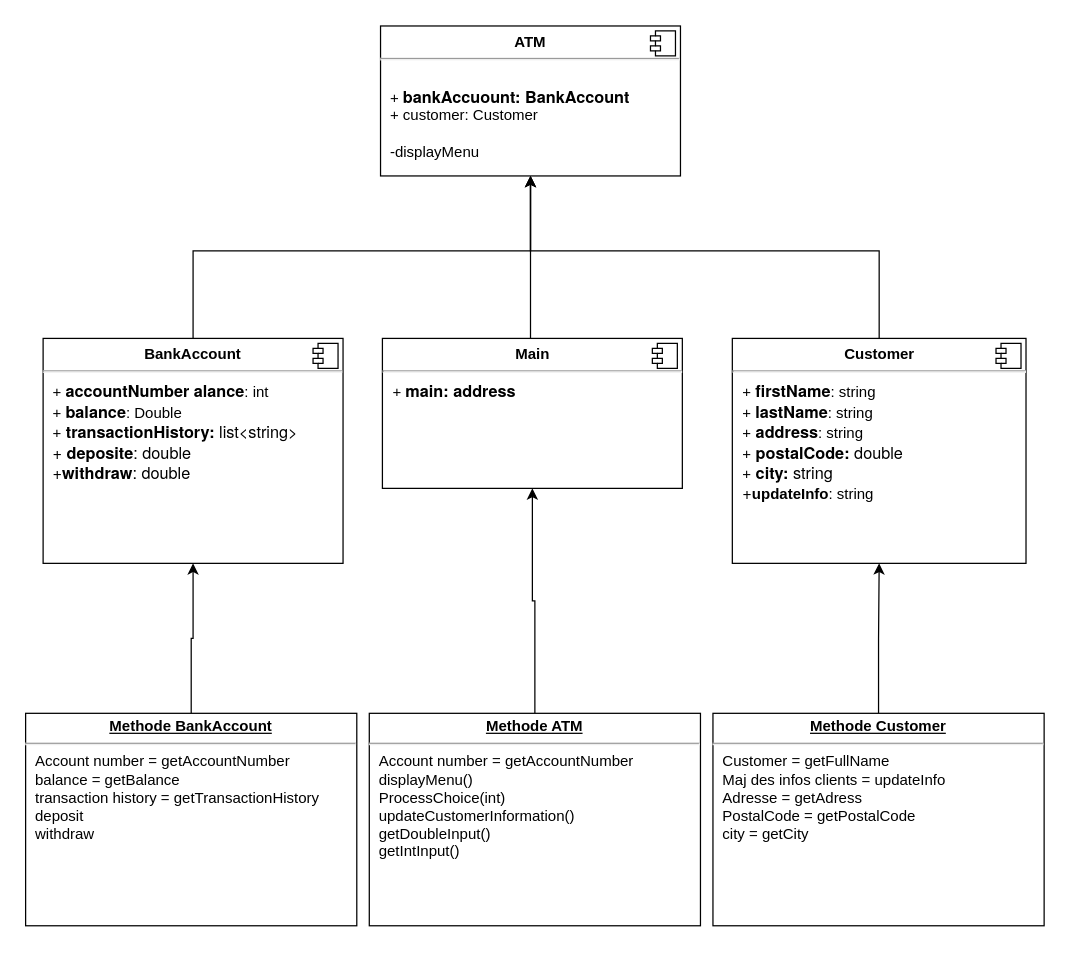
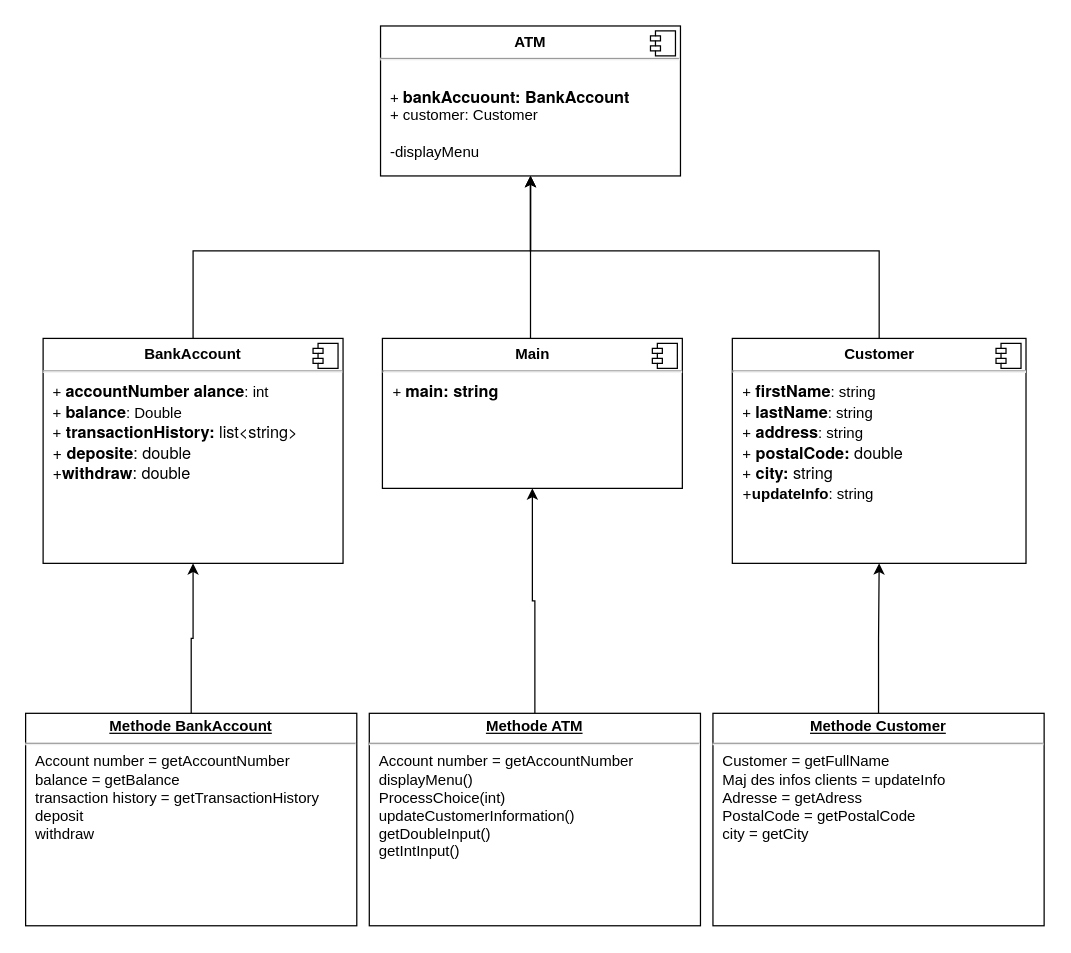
(438, 338) -> (432, 338)
